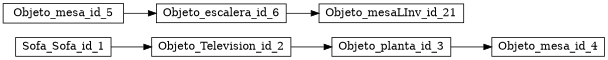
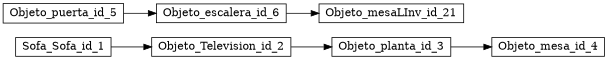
(63, 13) -> (63, 13)
